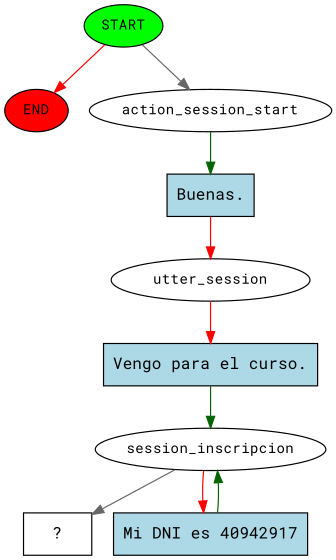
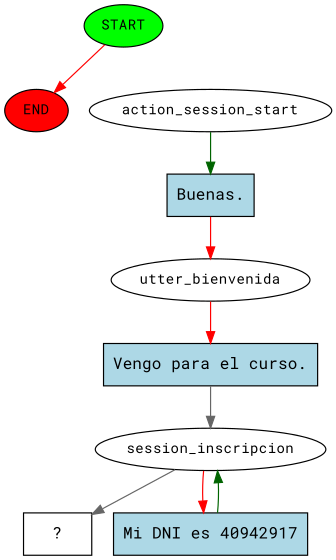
(162, 63) -> none
(211, 280) -> (211, 280)
(211, 401) -> (211, 401)
